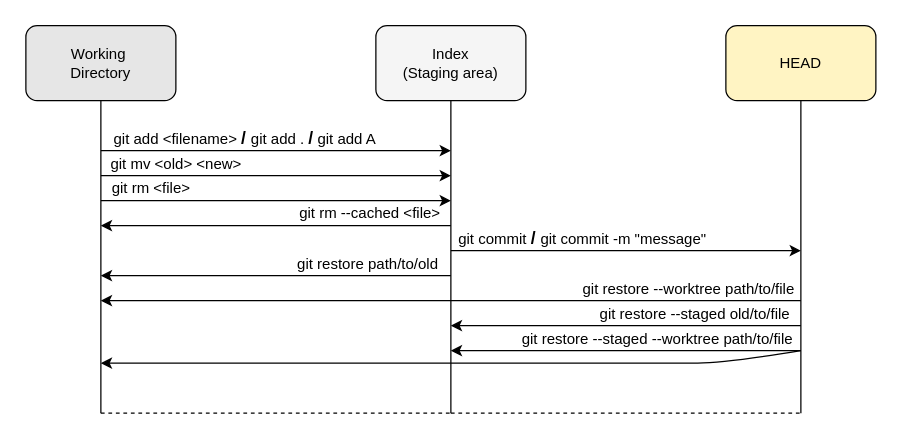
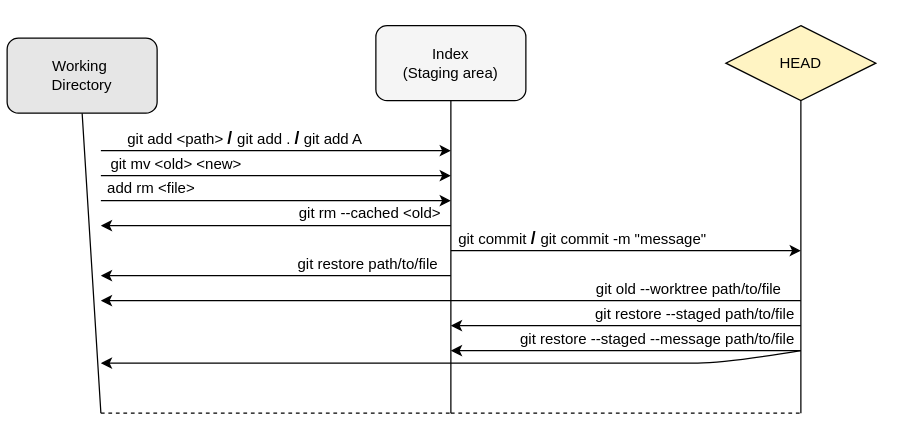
(101, 63) -> (82, 76)
(801, 63) -> (801, 63)
(245, 138) -> (245, 138)
(151, 188) -> (151, 188)
(370, 213) -> (370, 213)
(370, 263) -> (370, 263)
(689, 288) -> (689, 288)
(695, 313) -> (695, 313)
(658, 338) -> (658, 338)
